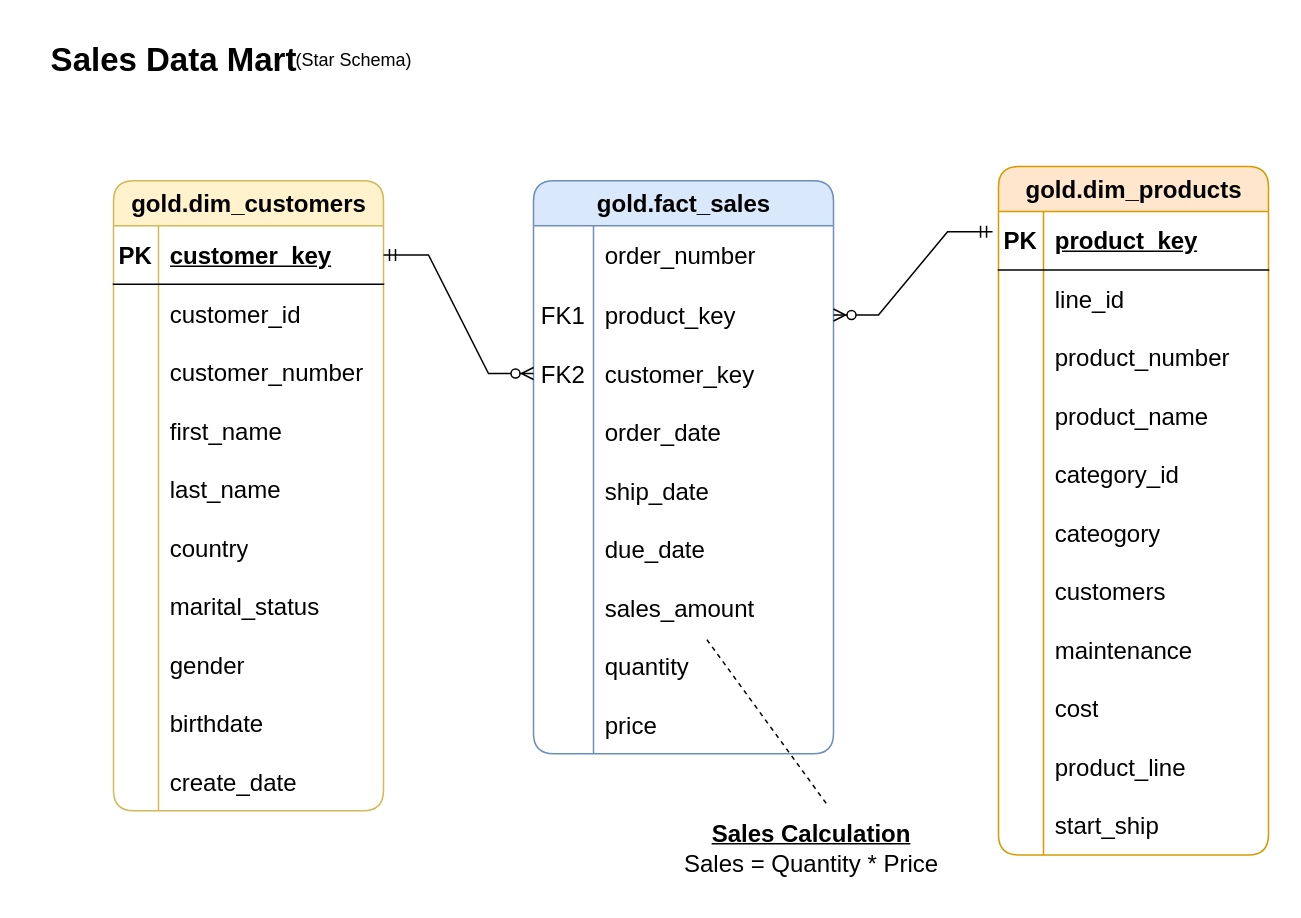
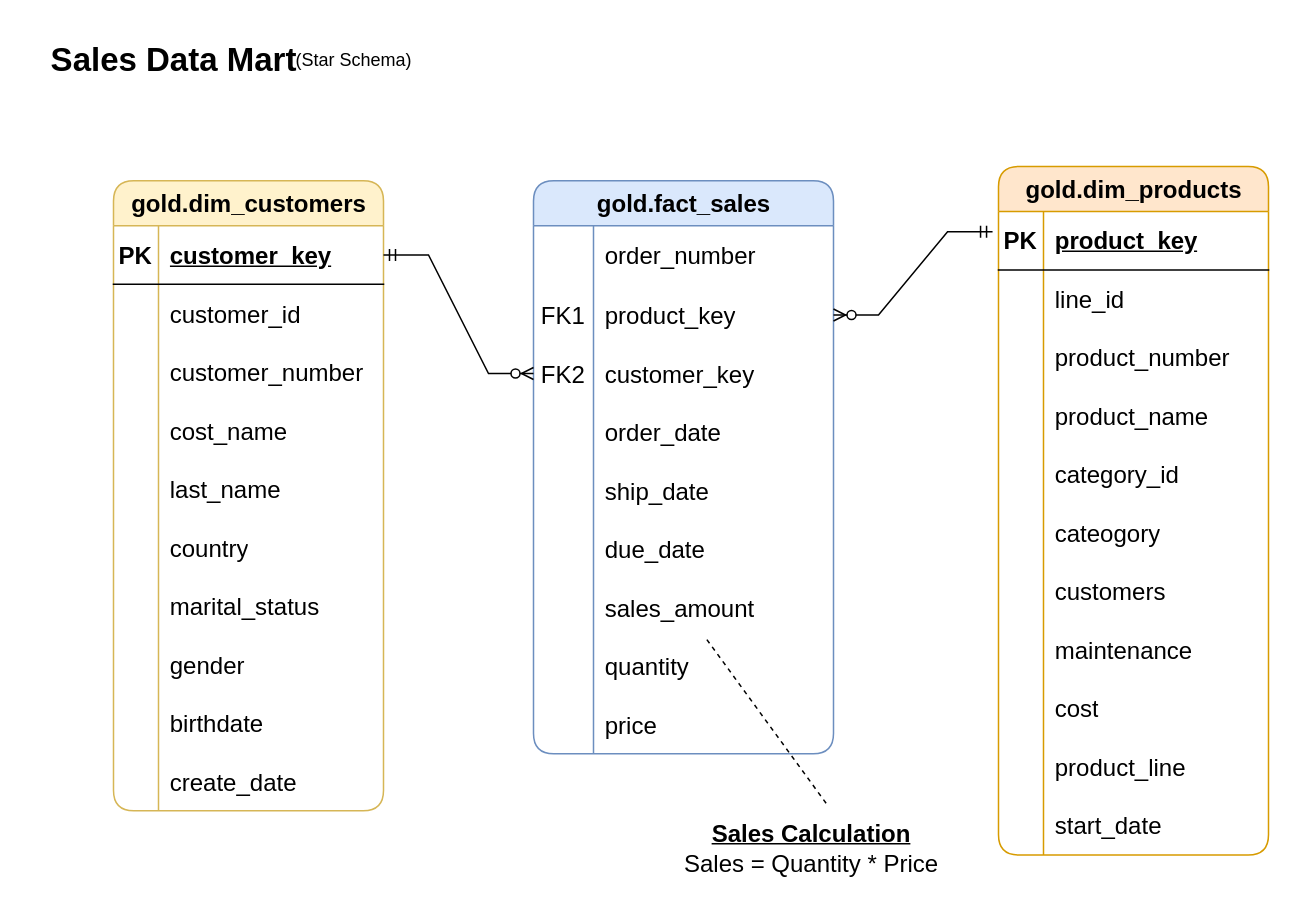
(234, 431) -> (231, 431)
(1119, 826) -> (1122, 826)
